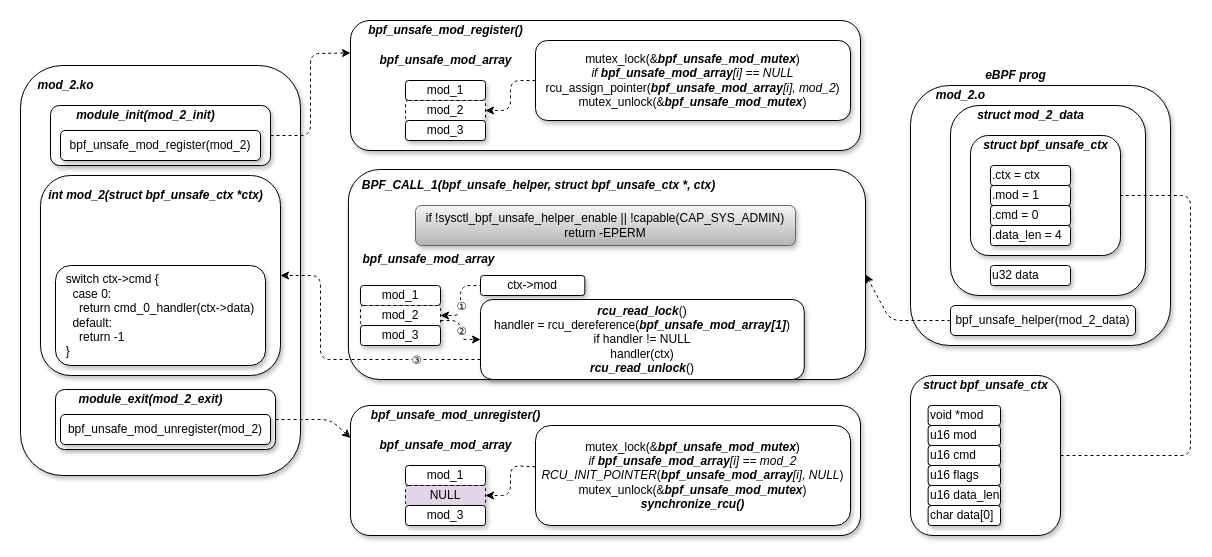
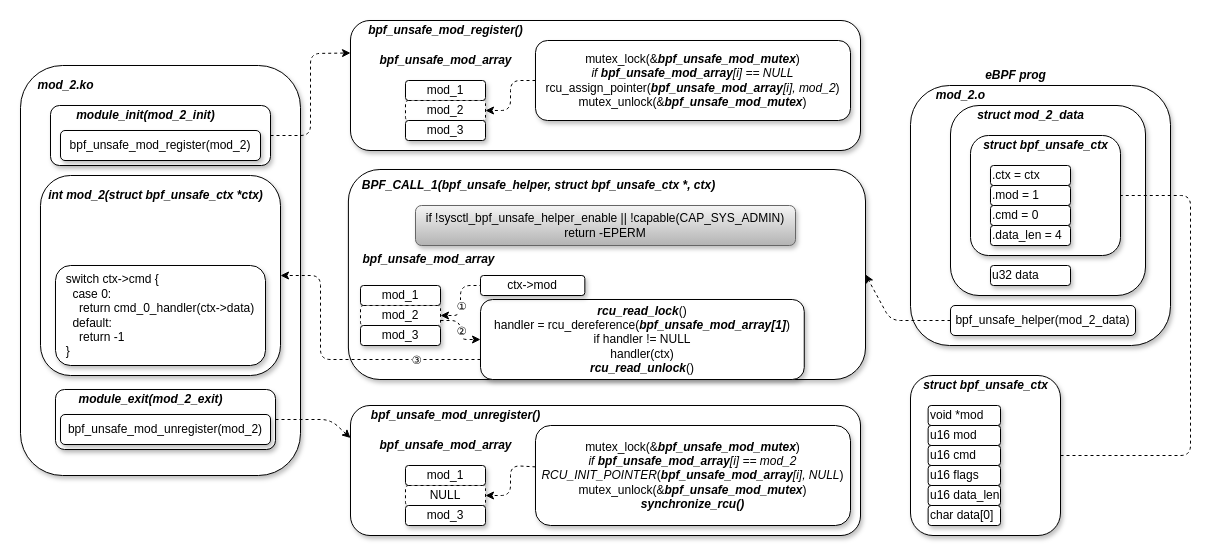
(446, 496) -> (446, 496)
